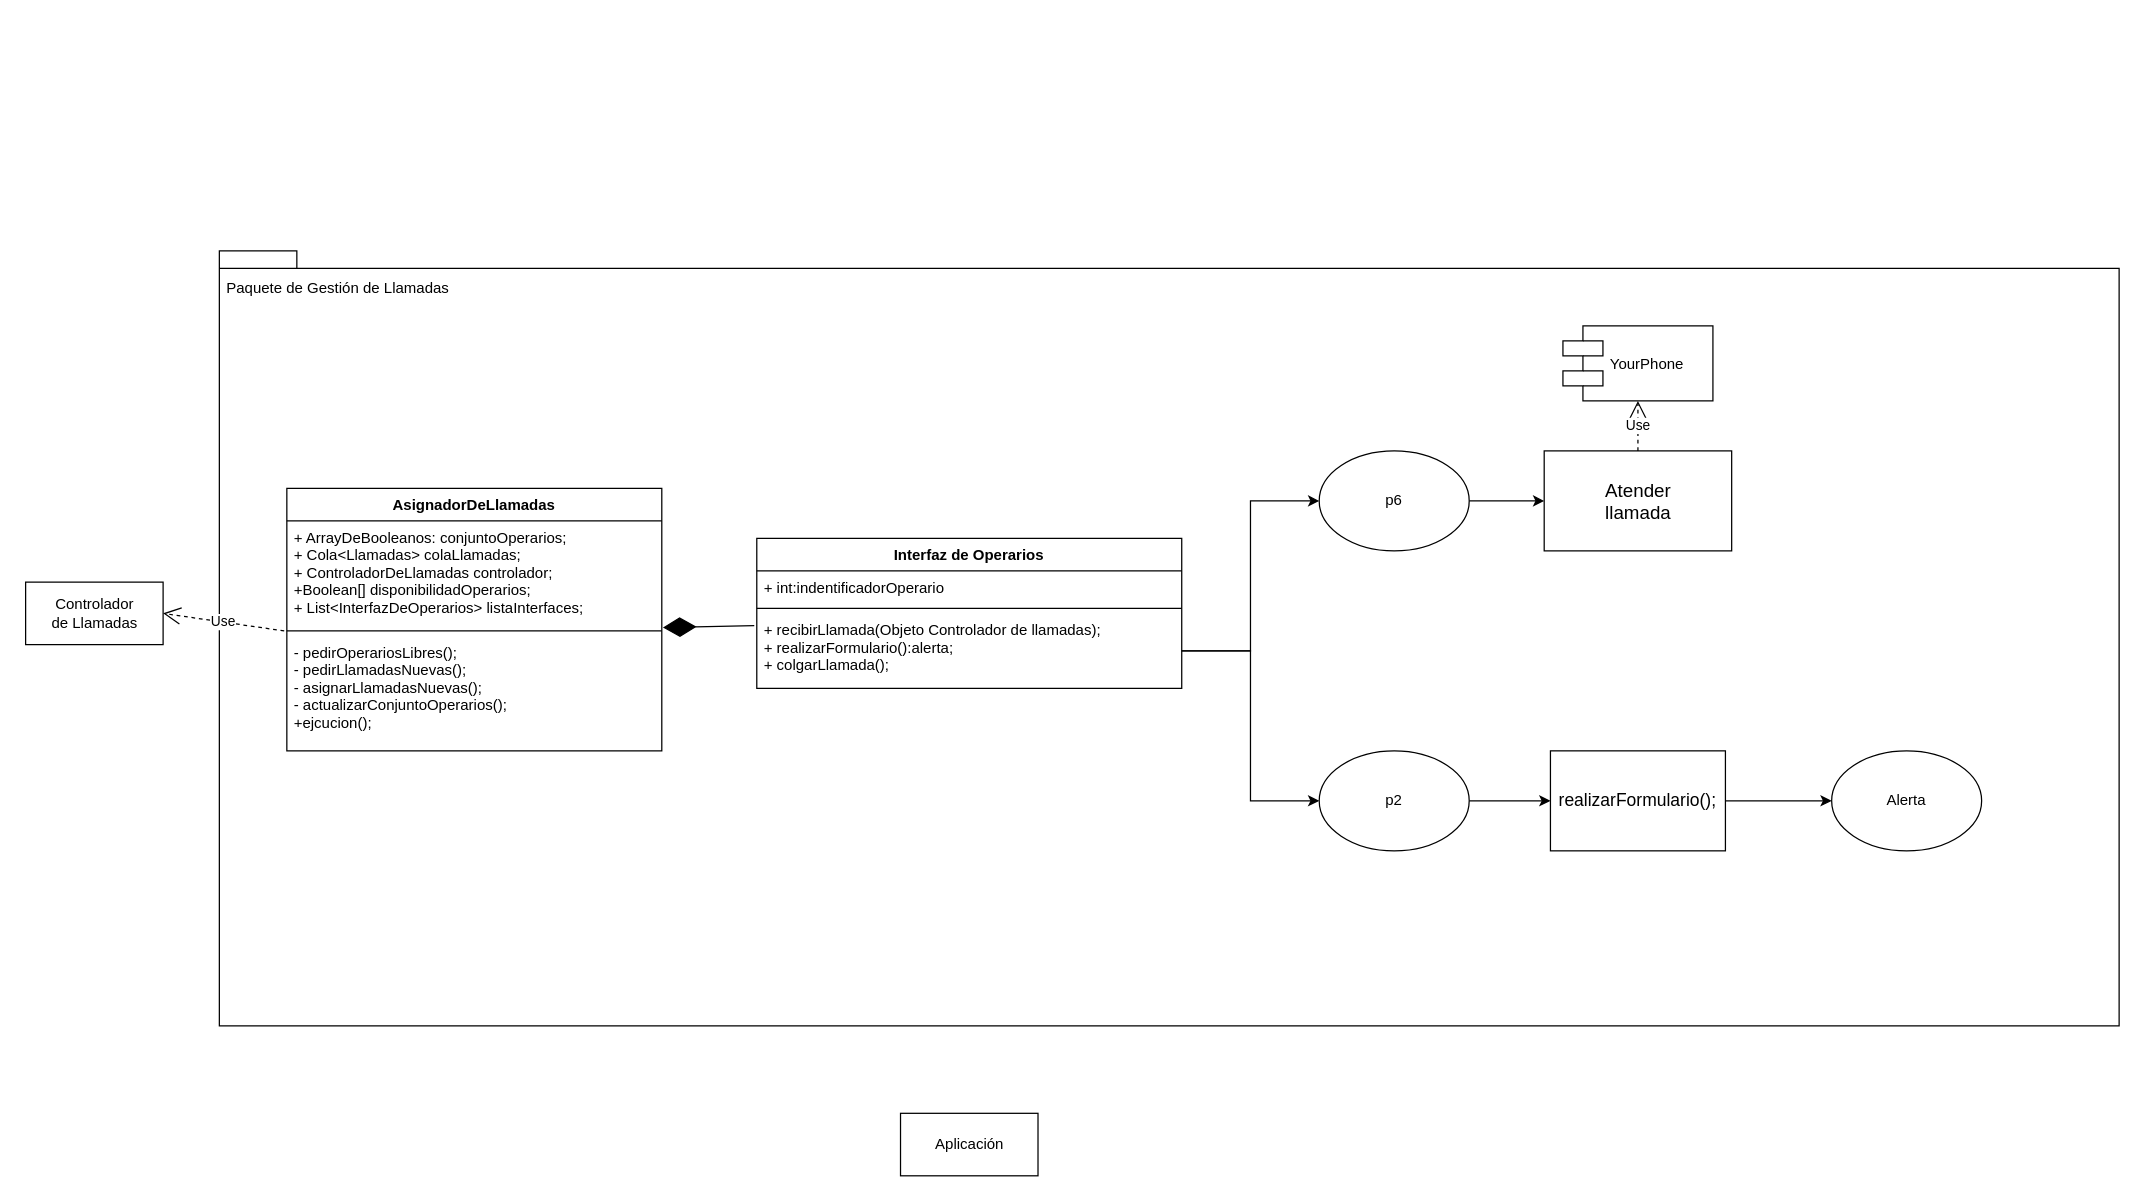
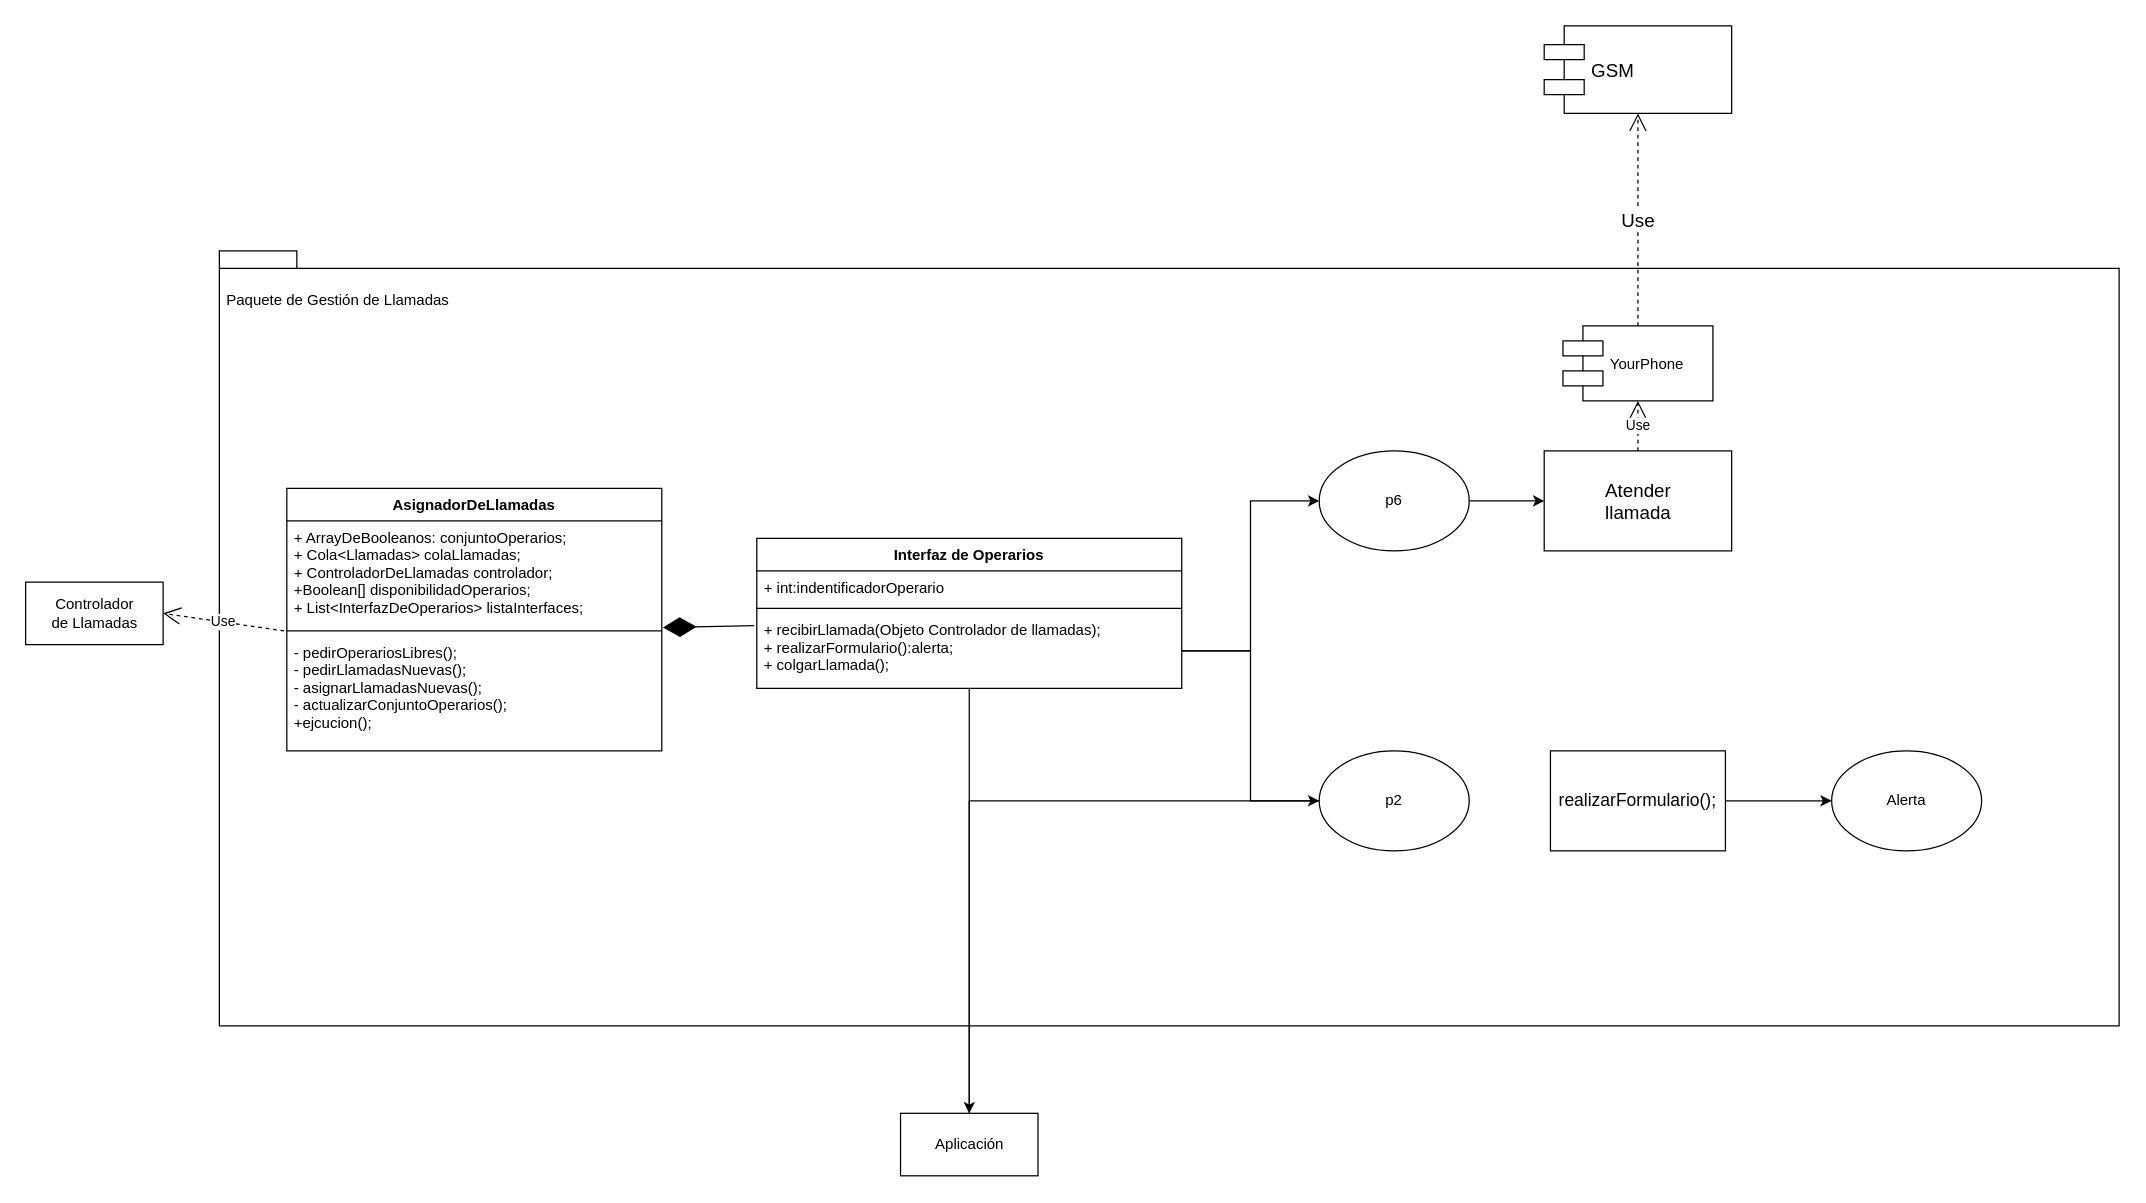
none -> (1638, 69)
none -> (1638, 270)
(349, 288) -> (349, 301)
none -> (969, 744)
(1506, 801) -> (1111, 801)
